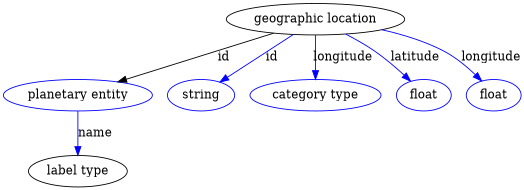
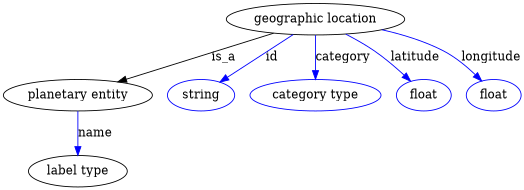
(224, 57) -> (224, 57)
(343, 57) -> (343, 57)
(78, 95) -> (78, 95)
